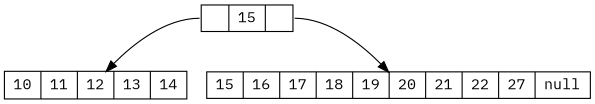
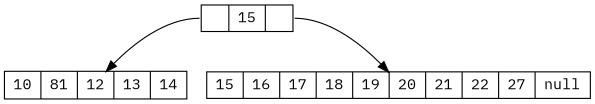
(59, 85) -> (59, 85)
